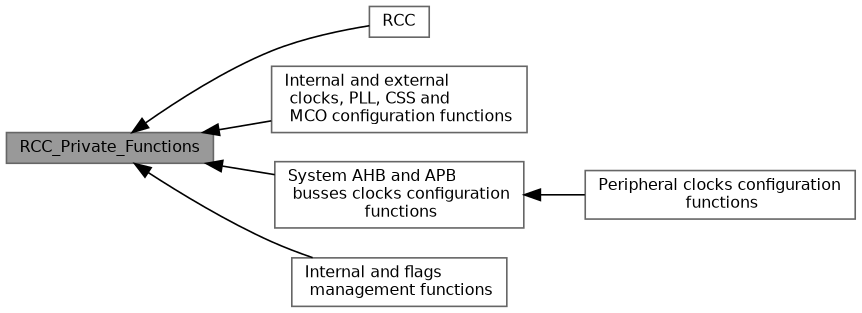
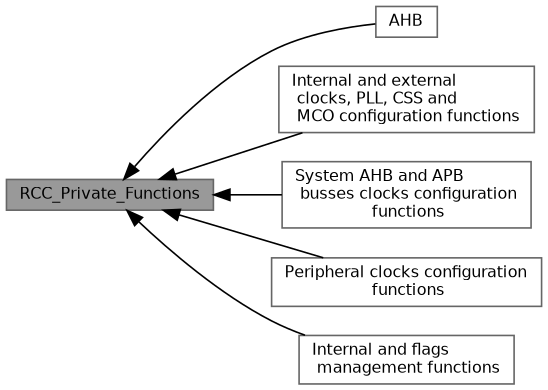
(399, 22) -> (407, 22)
(563, 195) -> (251, 236)
